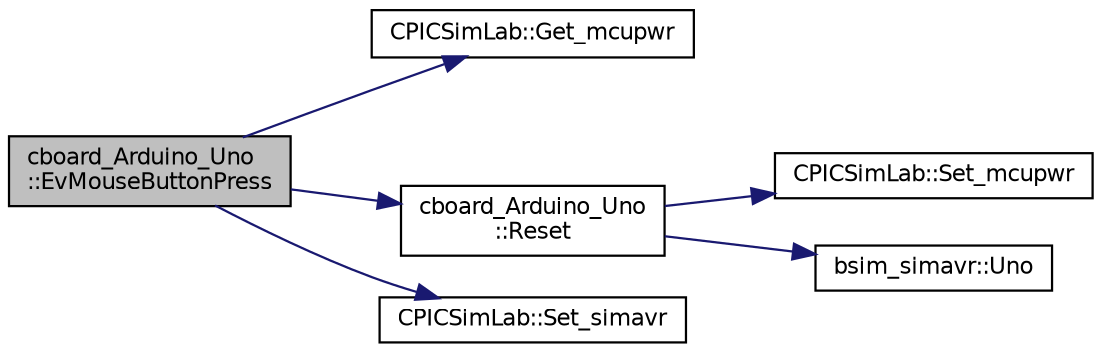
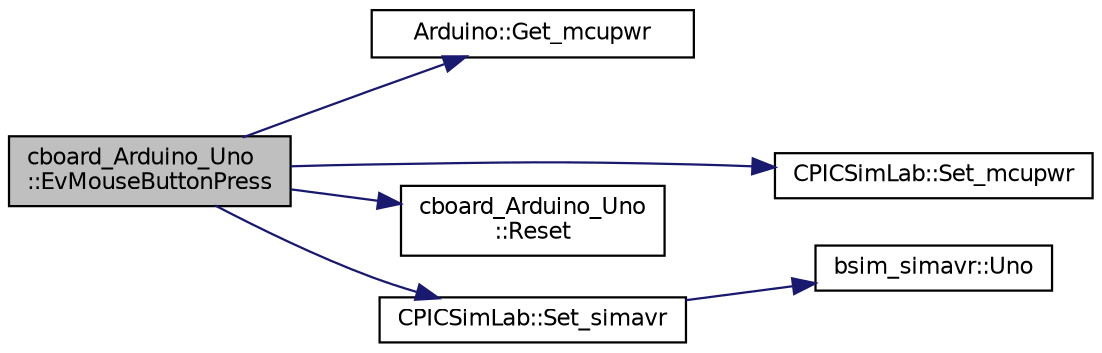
(533, 34) -> (533, 34)
(708, 201) -> (521, 162)
(729, 244) -> (739, 293)
